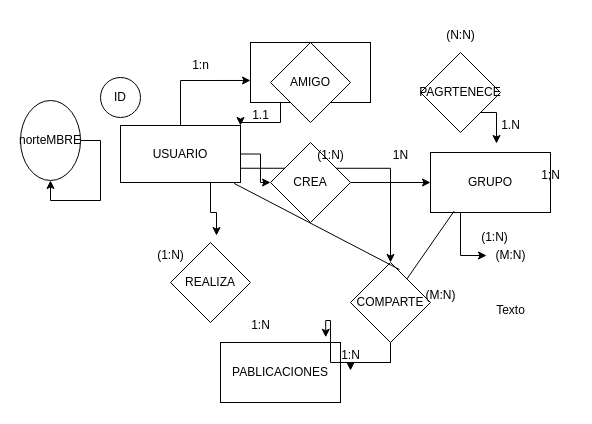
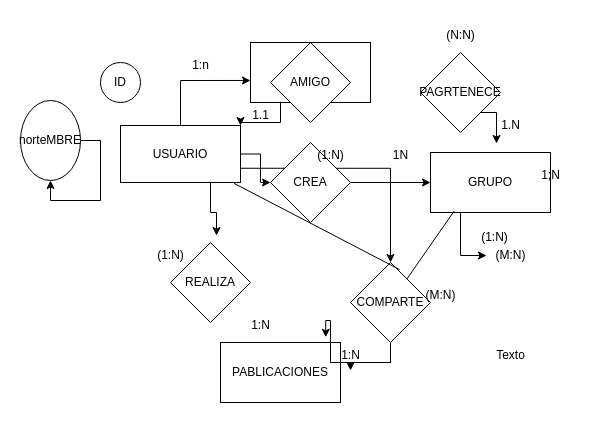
(121, 98) -> (121, 83)
(511, 311) -> (511, 356)
